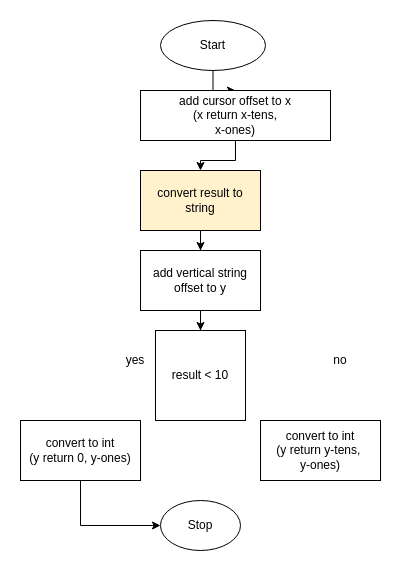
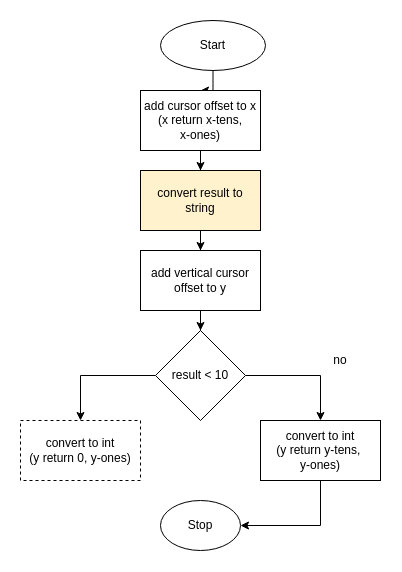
(236, 116) -> (201, 121)
(201, 281) -> (201, 281)
(136, 361) -> none
none -> (100, 376)
(201, 376) -> (201, 376)
none -> (302, 376)
(81, 451) -> (81, 451)
(95, 526) -> none
none -> (306, 526)
